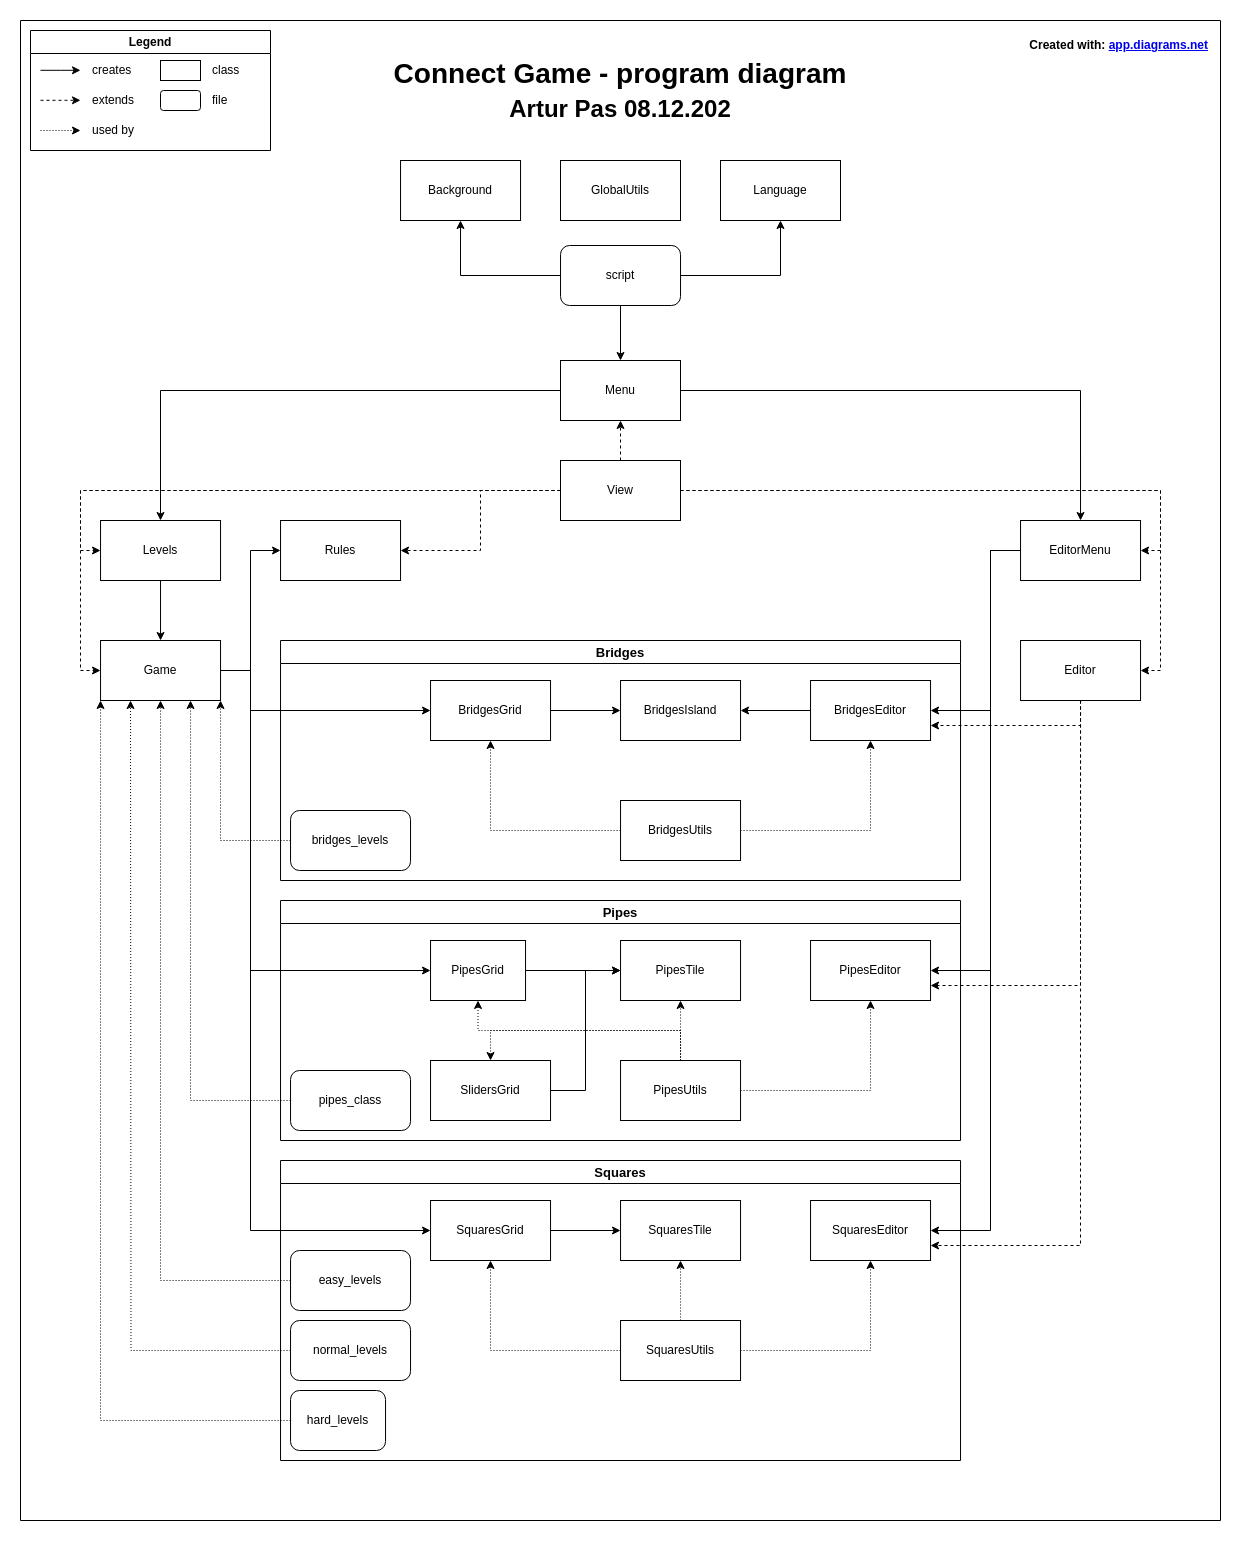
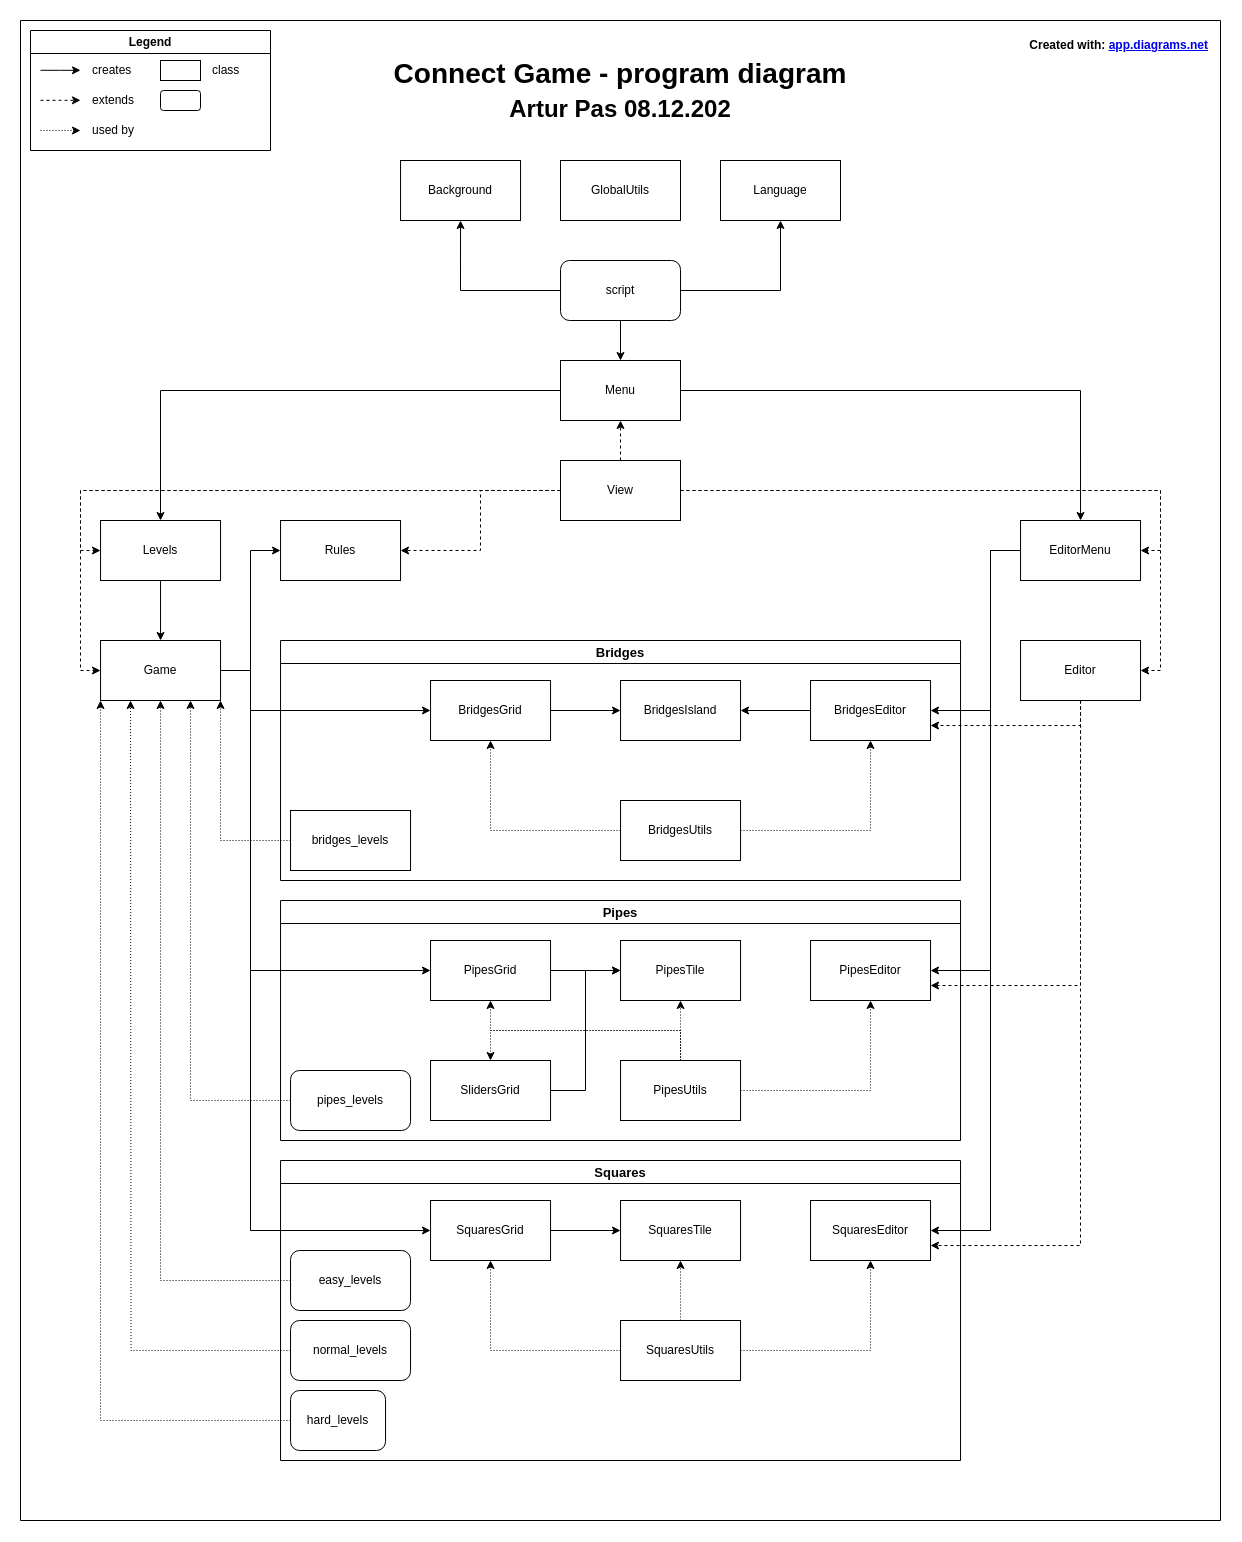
(241, 101) -> none
(621, 276) -> (621, 291)
(351, 841) -> (351, 841)
(478, 971) -> (491, 971)
(351, 1101) -> (351, 1101)
